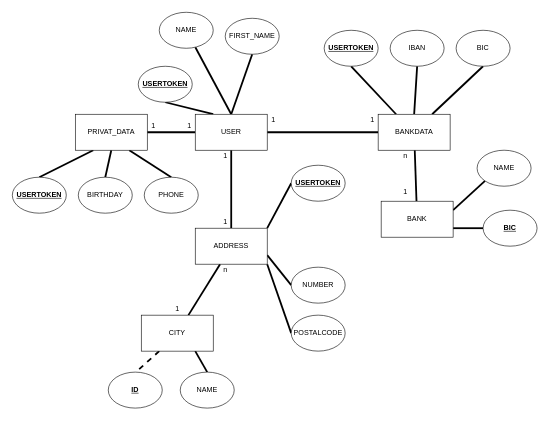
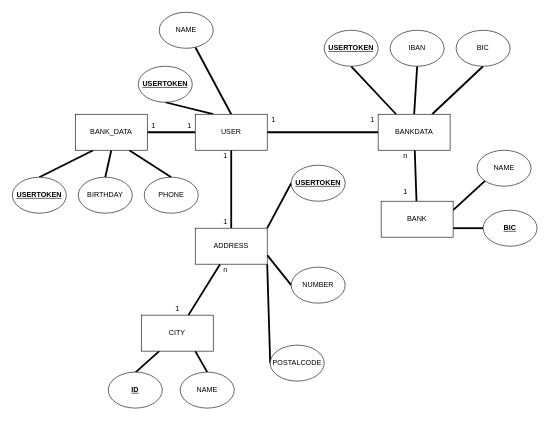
(252, 36) -> none
(242, 84) -> none
(111, 132) -> (111, 132)
(318, 333) -> (297, 363)
(146, 363) -> (146, 363)
